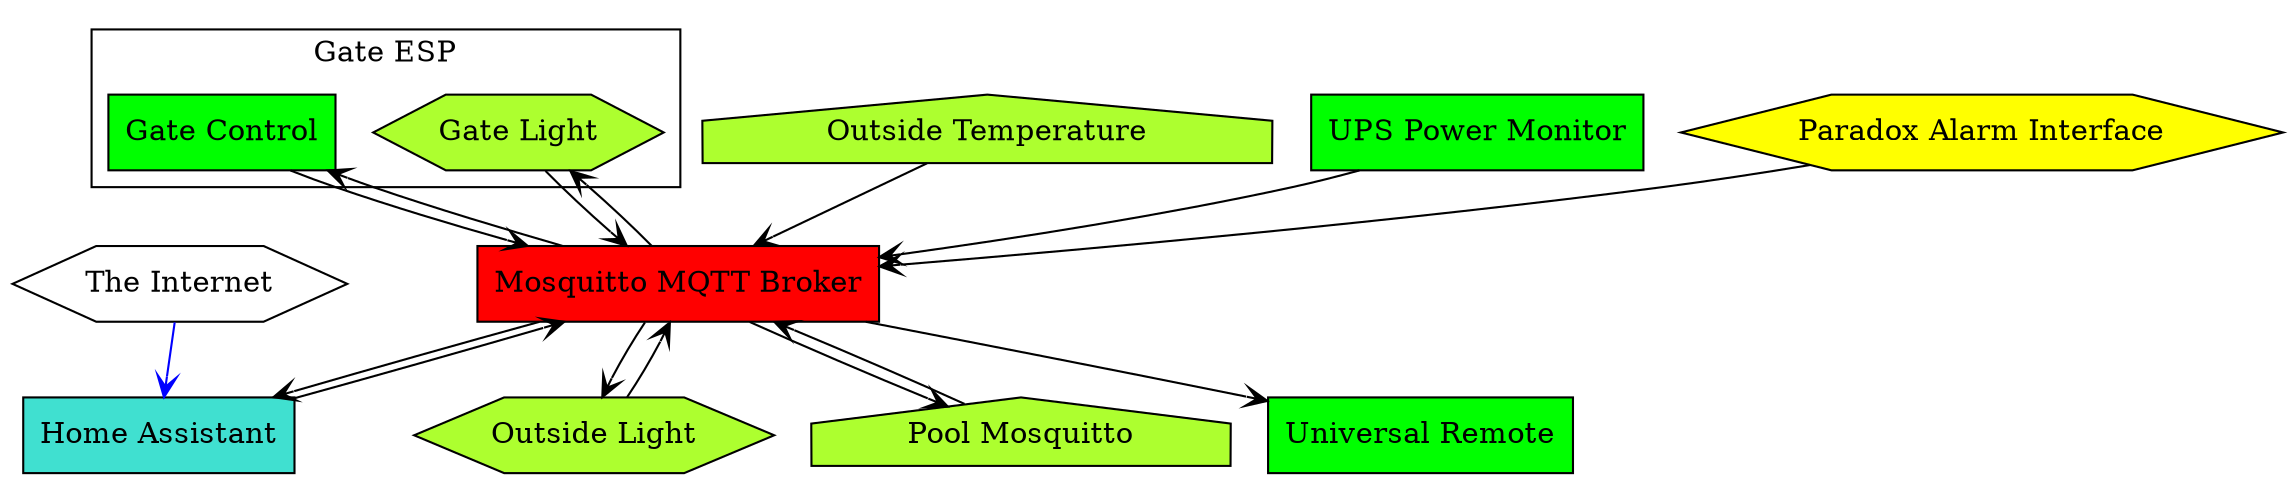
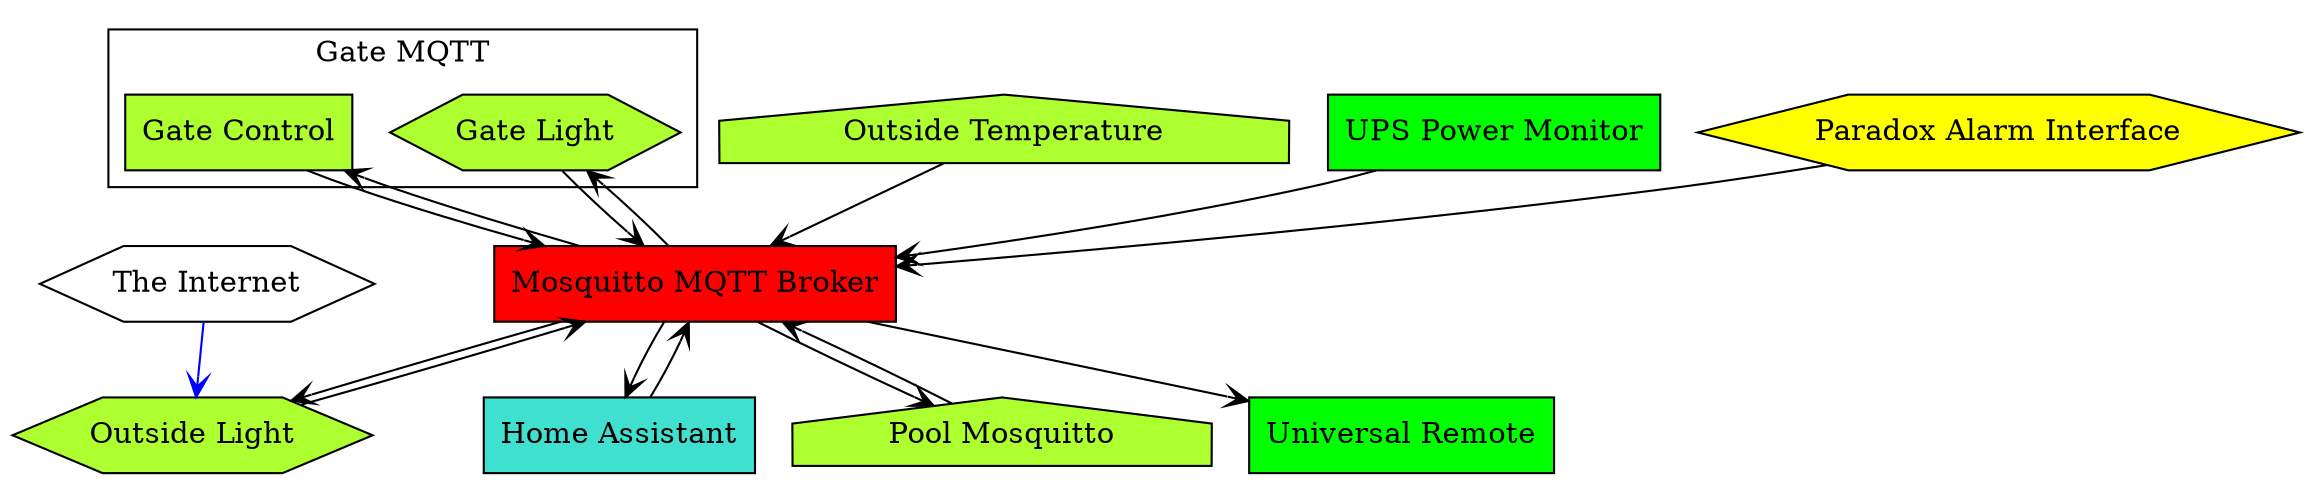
(386, 54) -> (403, 54)
(222, 132) -> (239, 132)
(171, 349) -> (201, 349)
